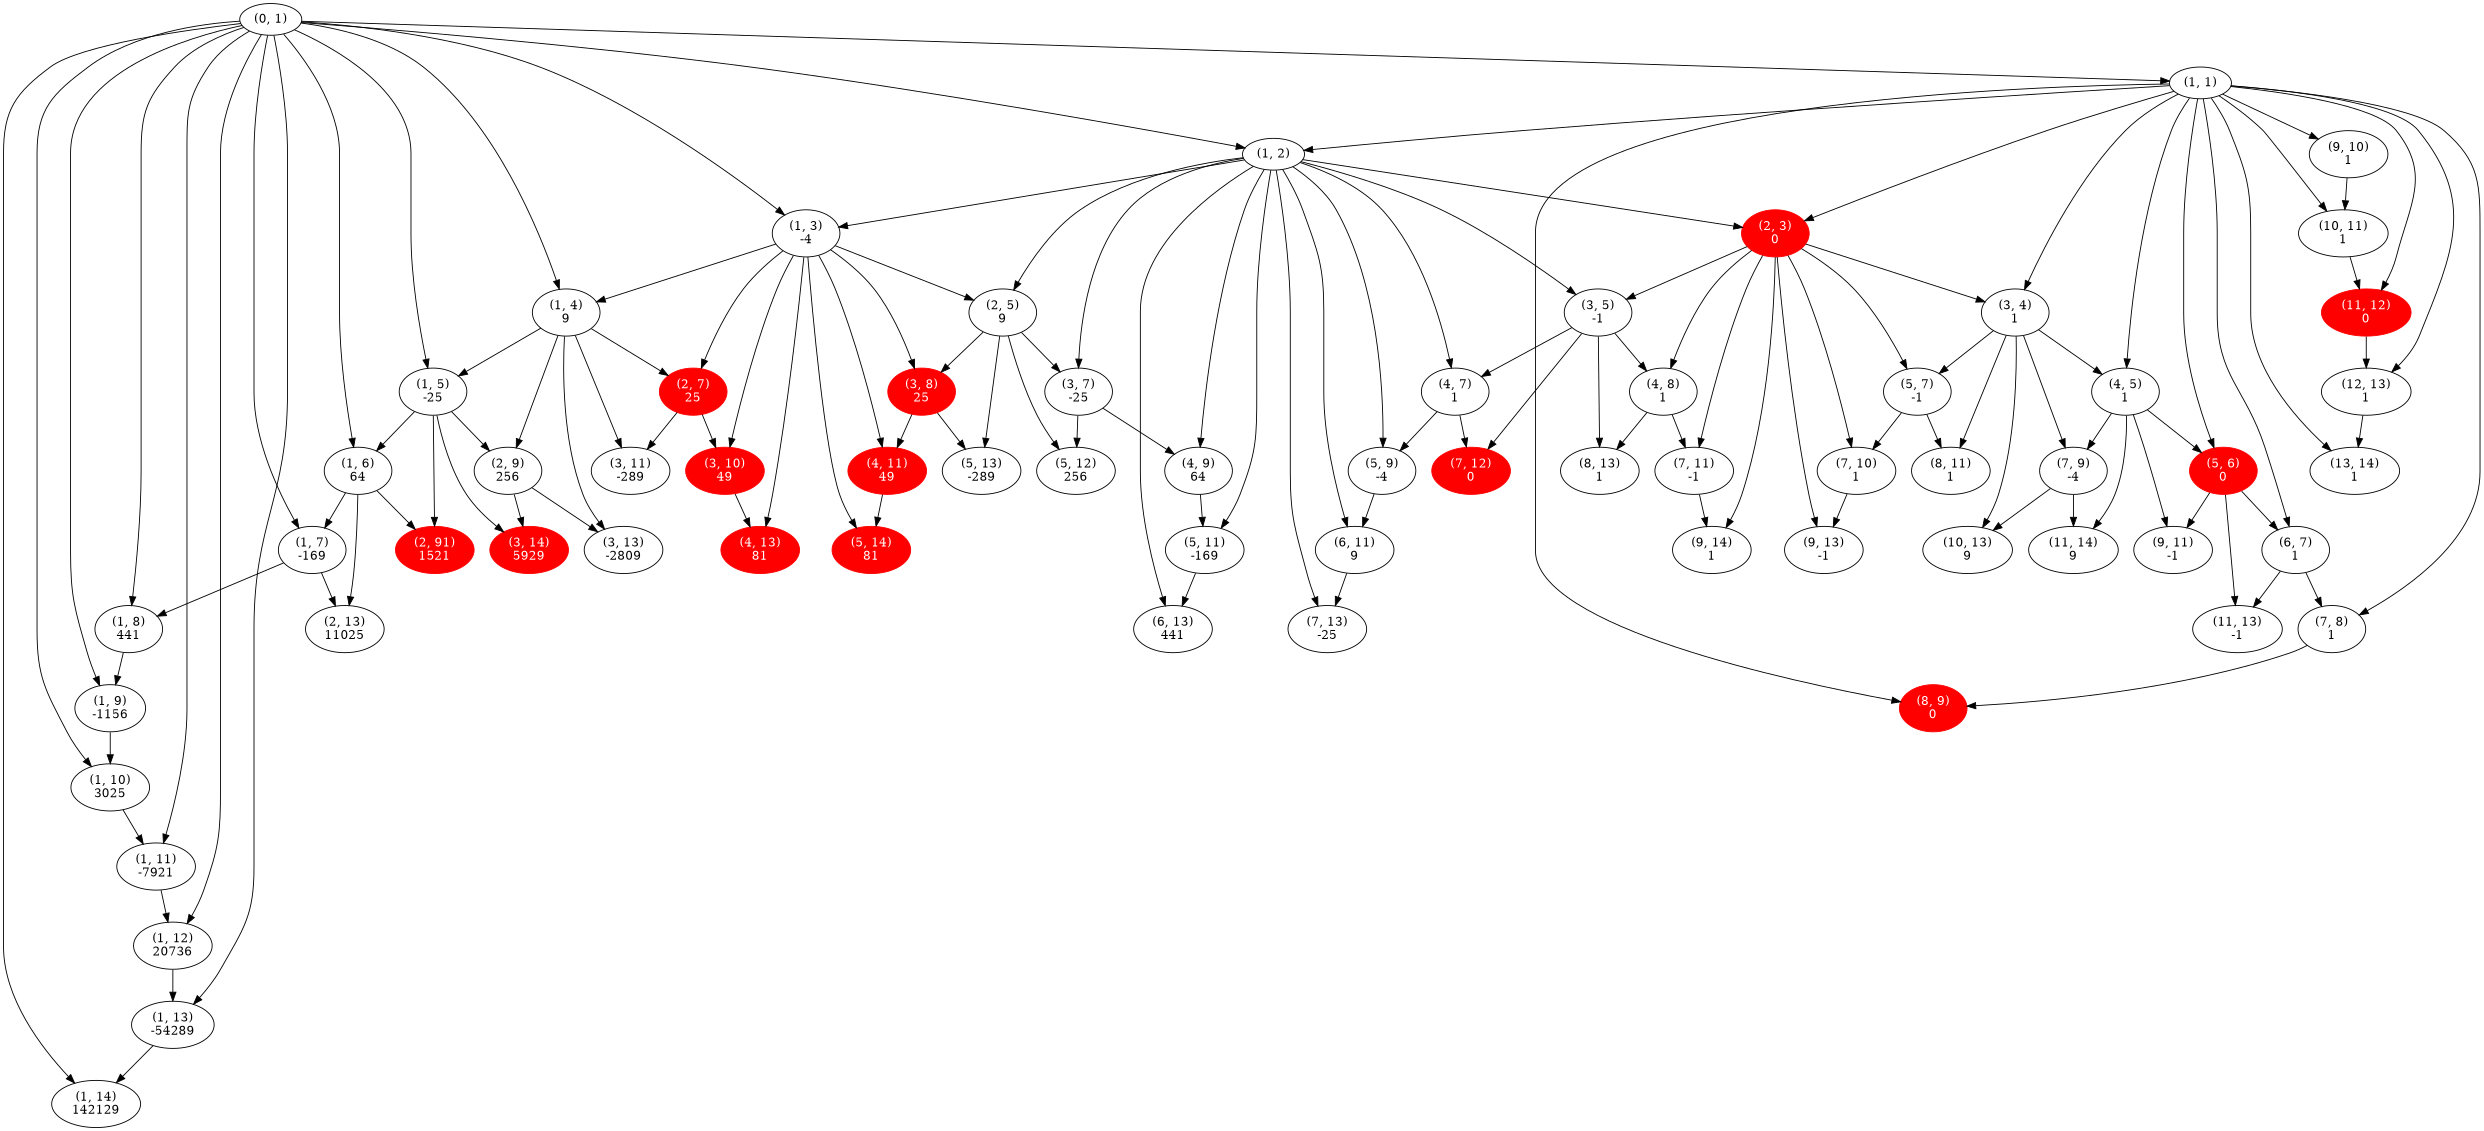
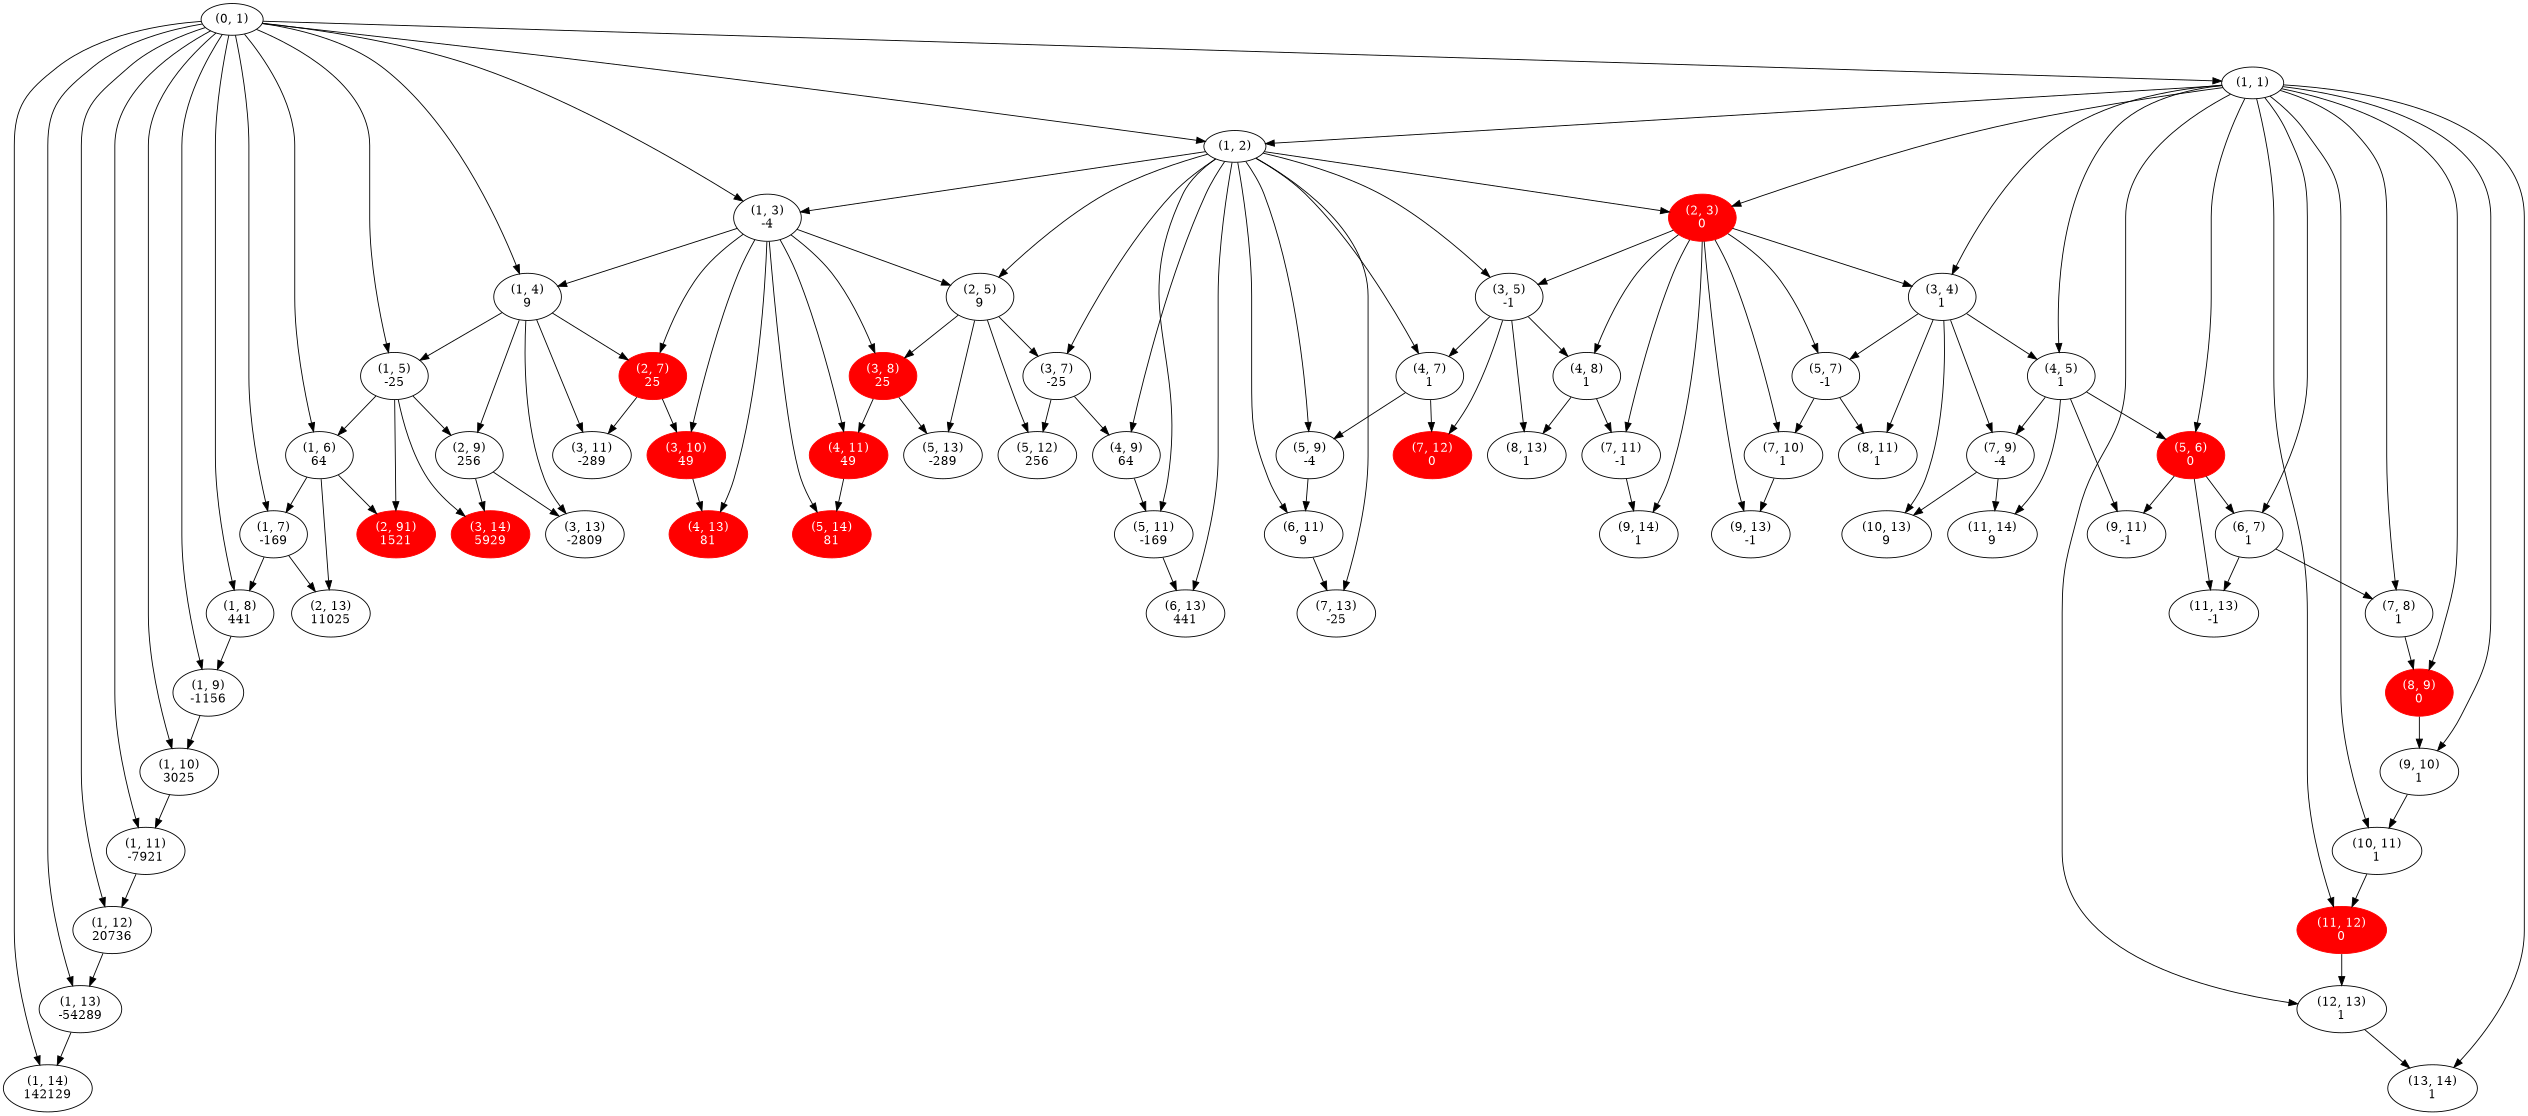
none -> (2419, 728)
